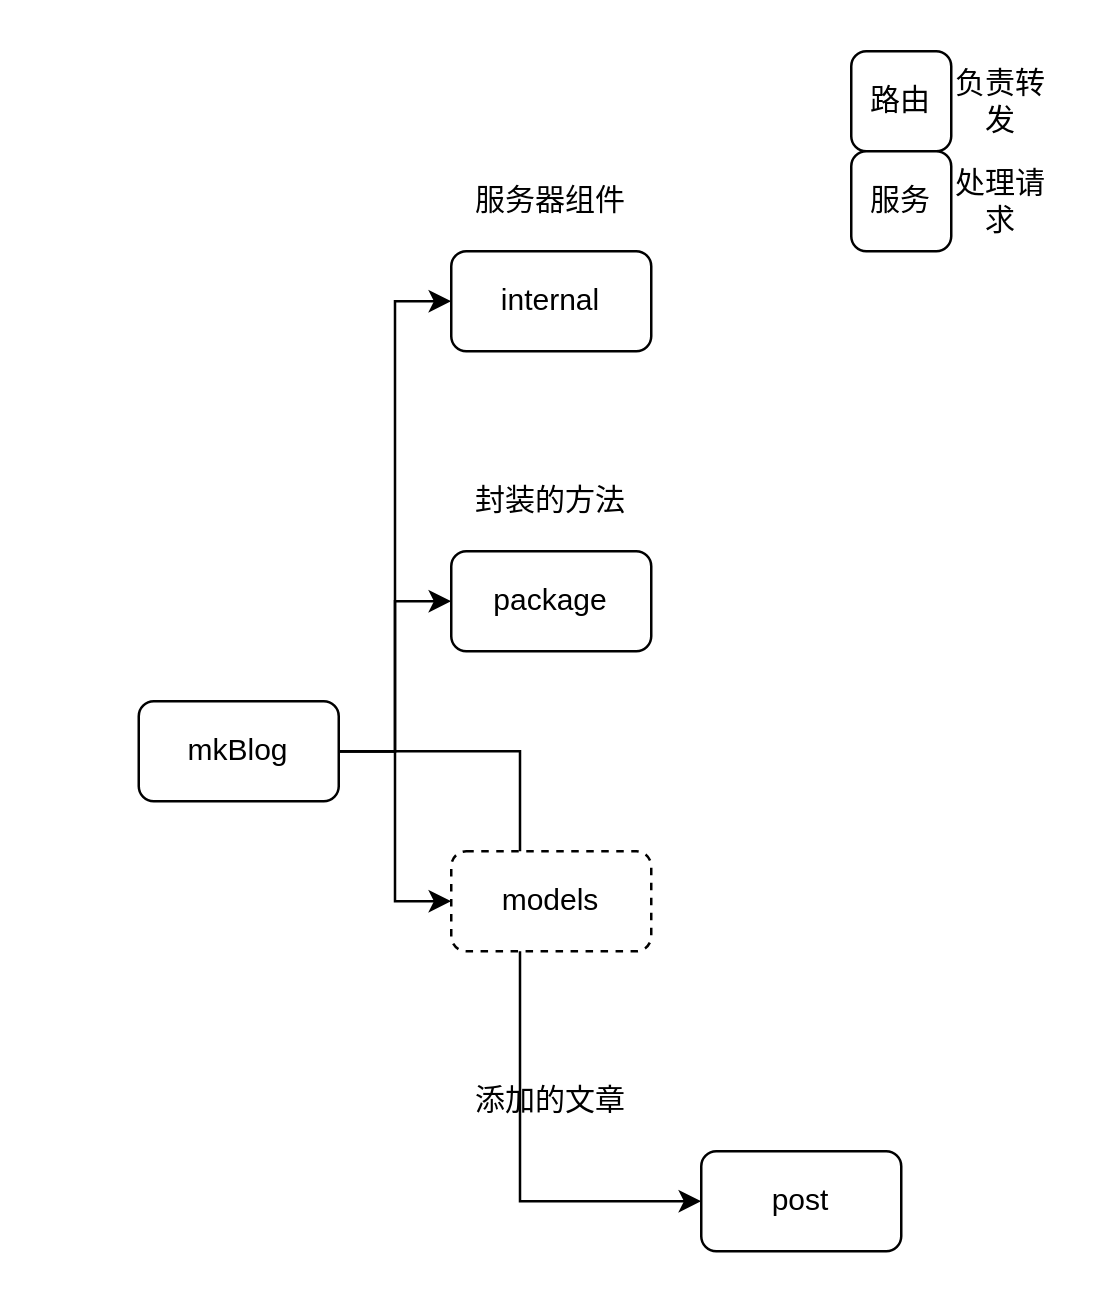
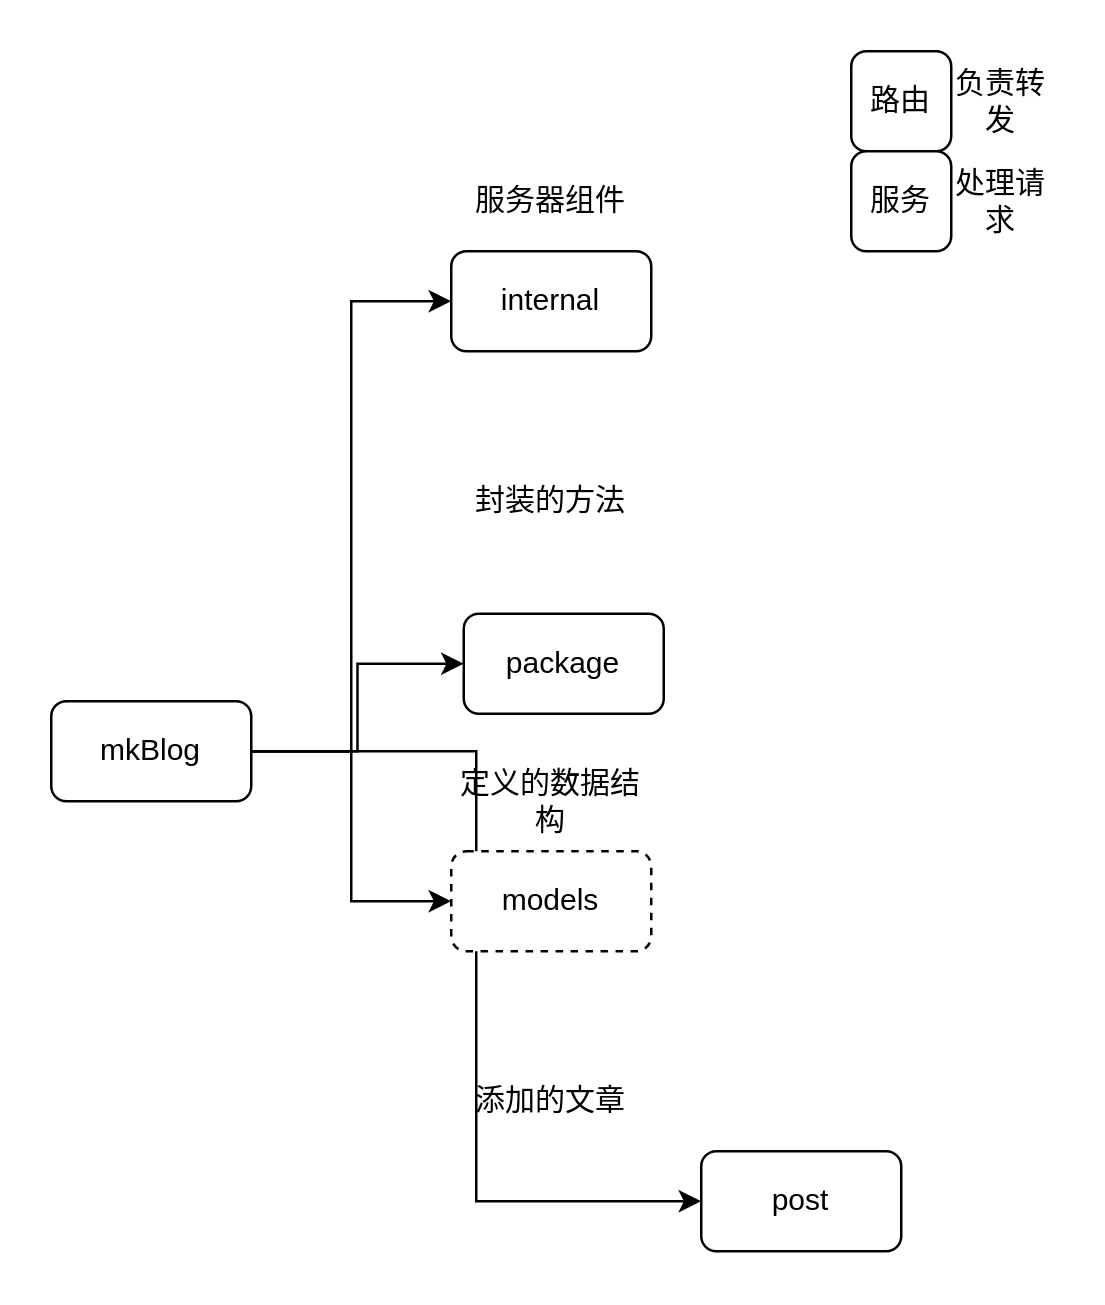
(551, 601) -> (564, 664)
(239, 751) -> (151, 751)
none -> (551, 801)
